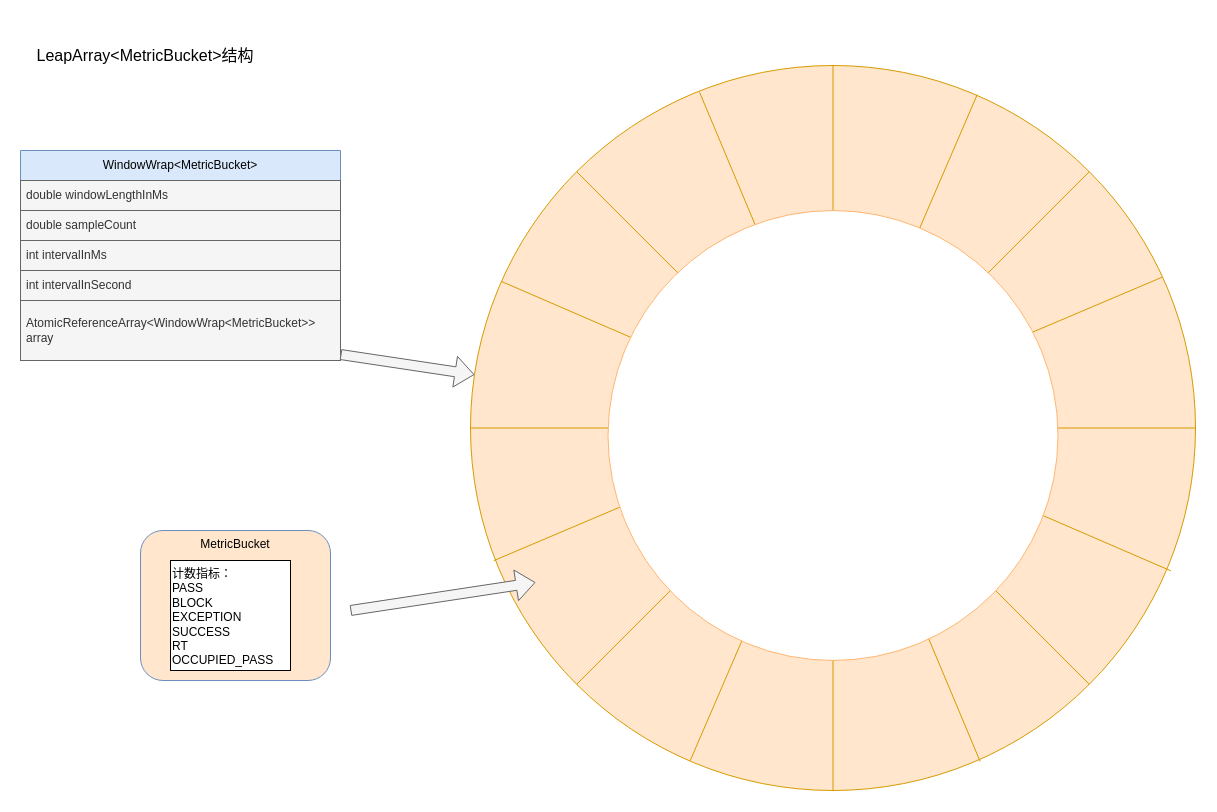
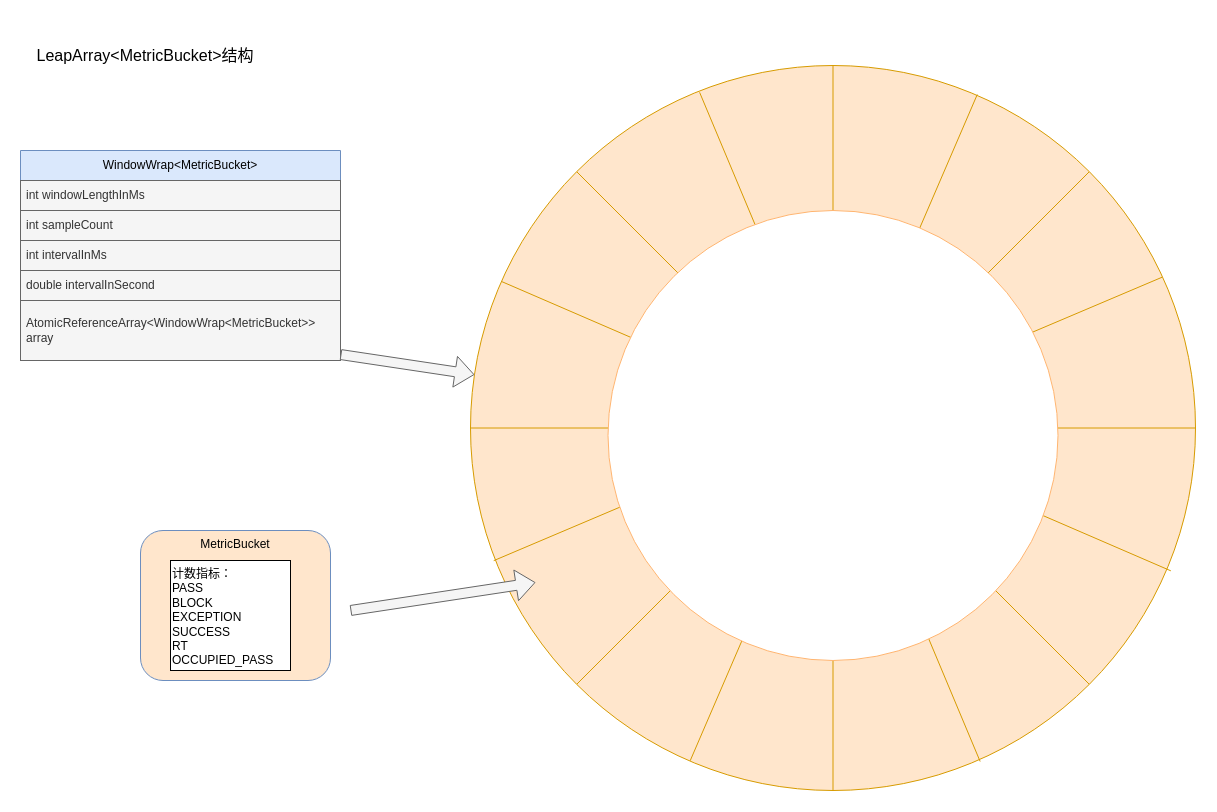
(99, 196) -> (89, 196)
(82, 226) -> (72, 226)
(87, 286) -> (98, 286)
